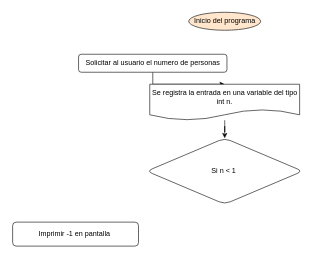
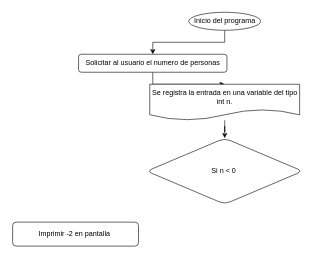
(225, 21) -> (225, 21)
none -> (153, 44)
(225, 171) -> (225, 171)
(75, 234) -> (75, 234)
